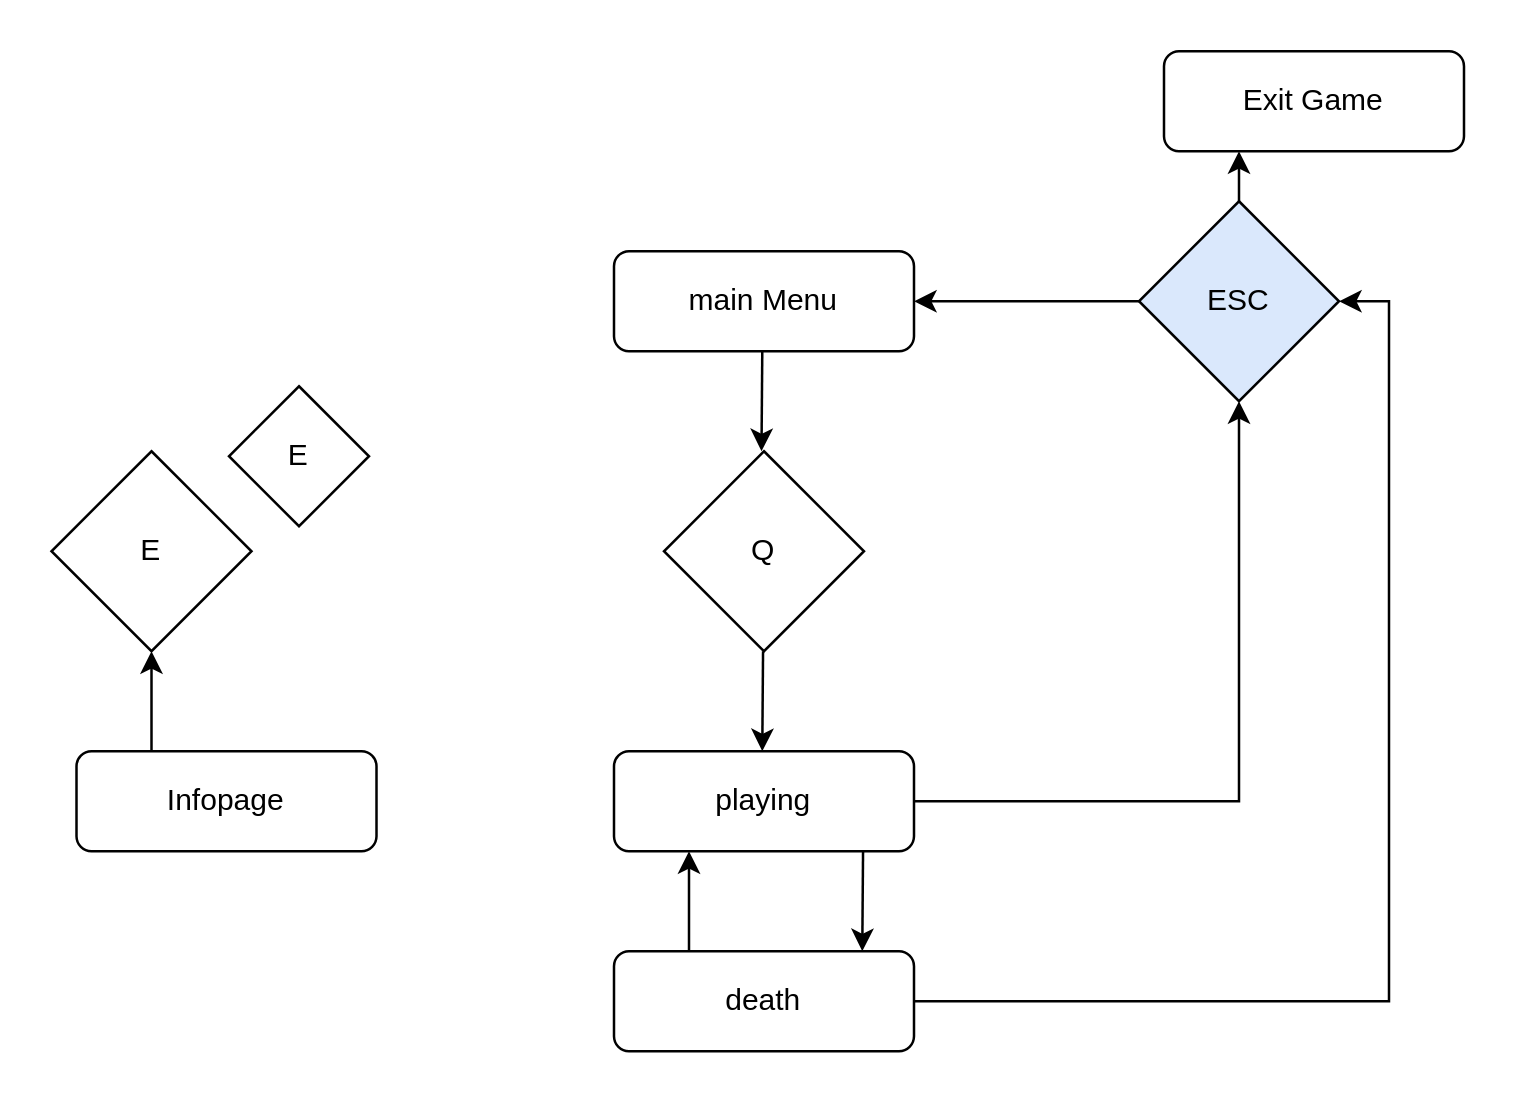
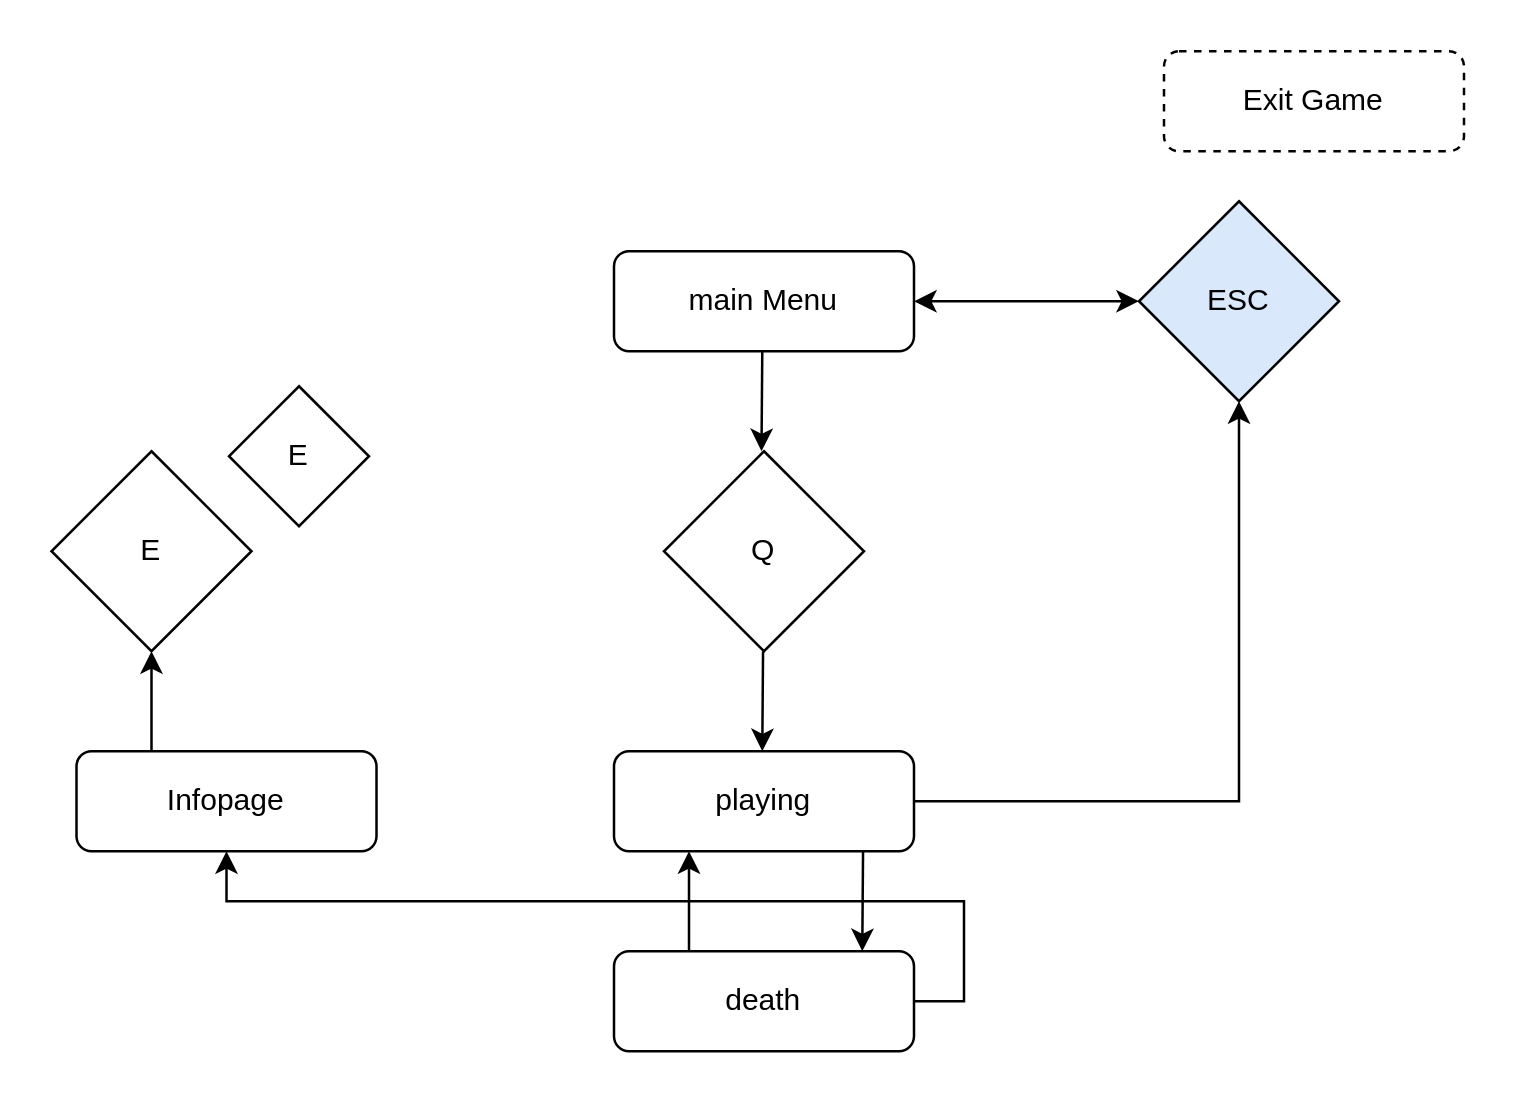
(1314, 101) -> (1314, 101)
(1239, 184) -> none
(1127, 301) -> (1121, 301)
(1389, 848) -> (437, 901)
